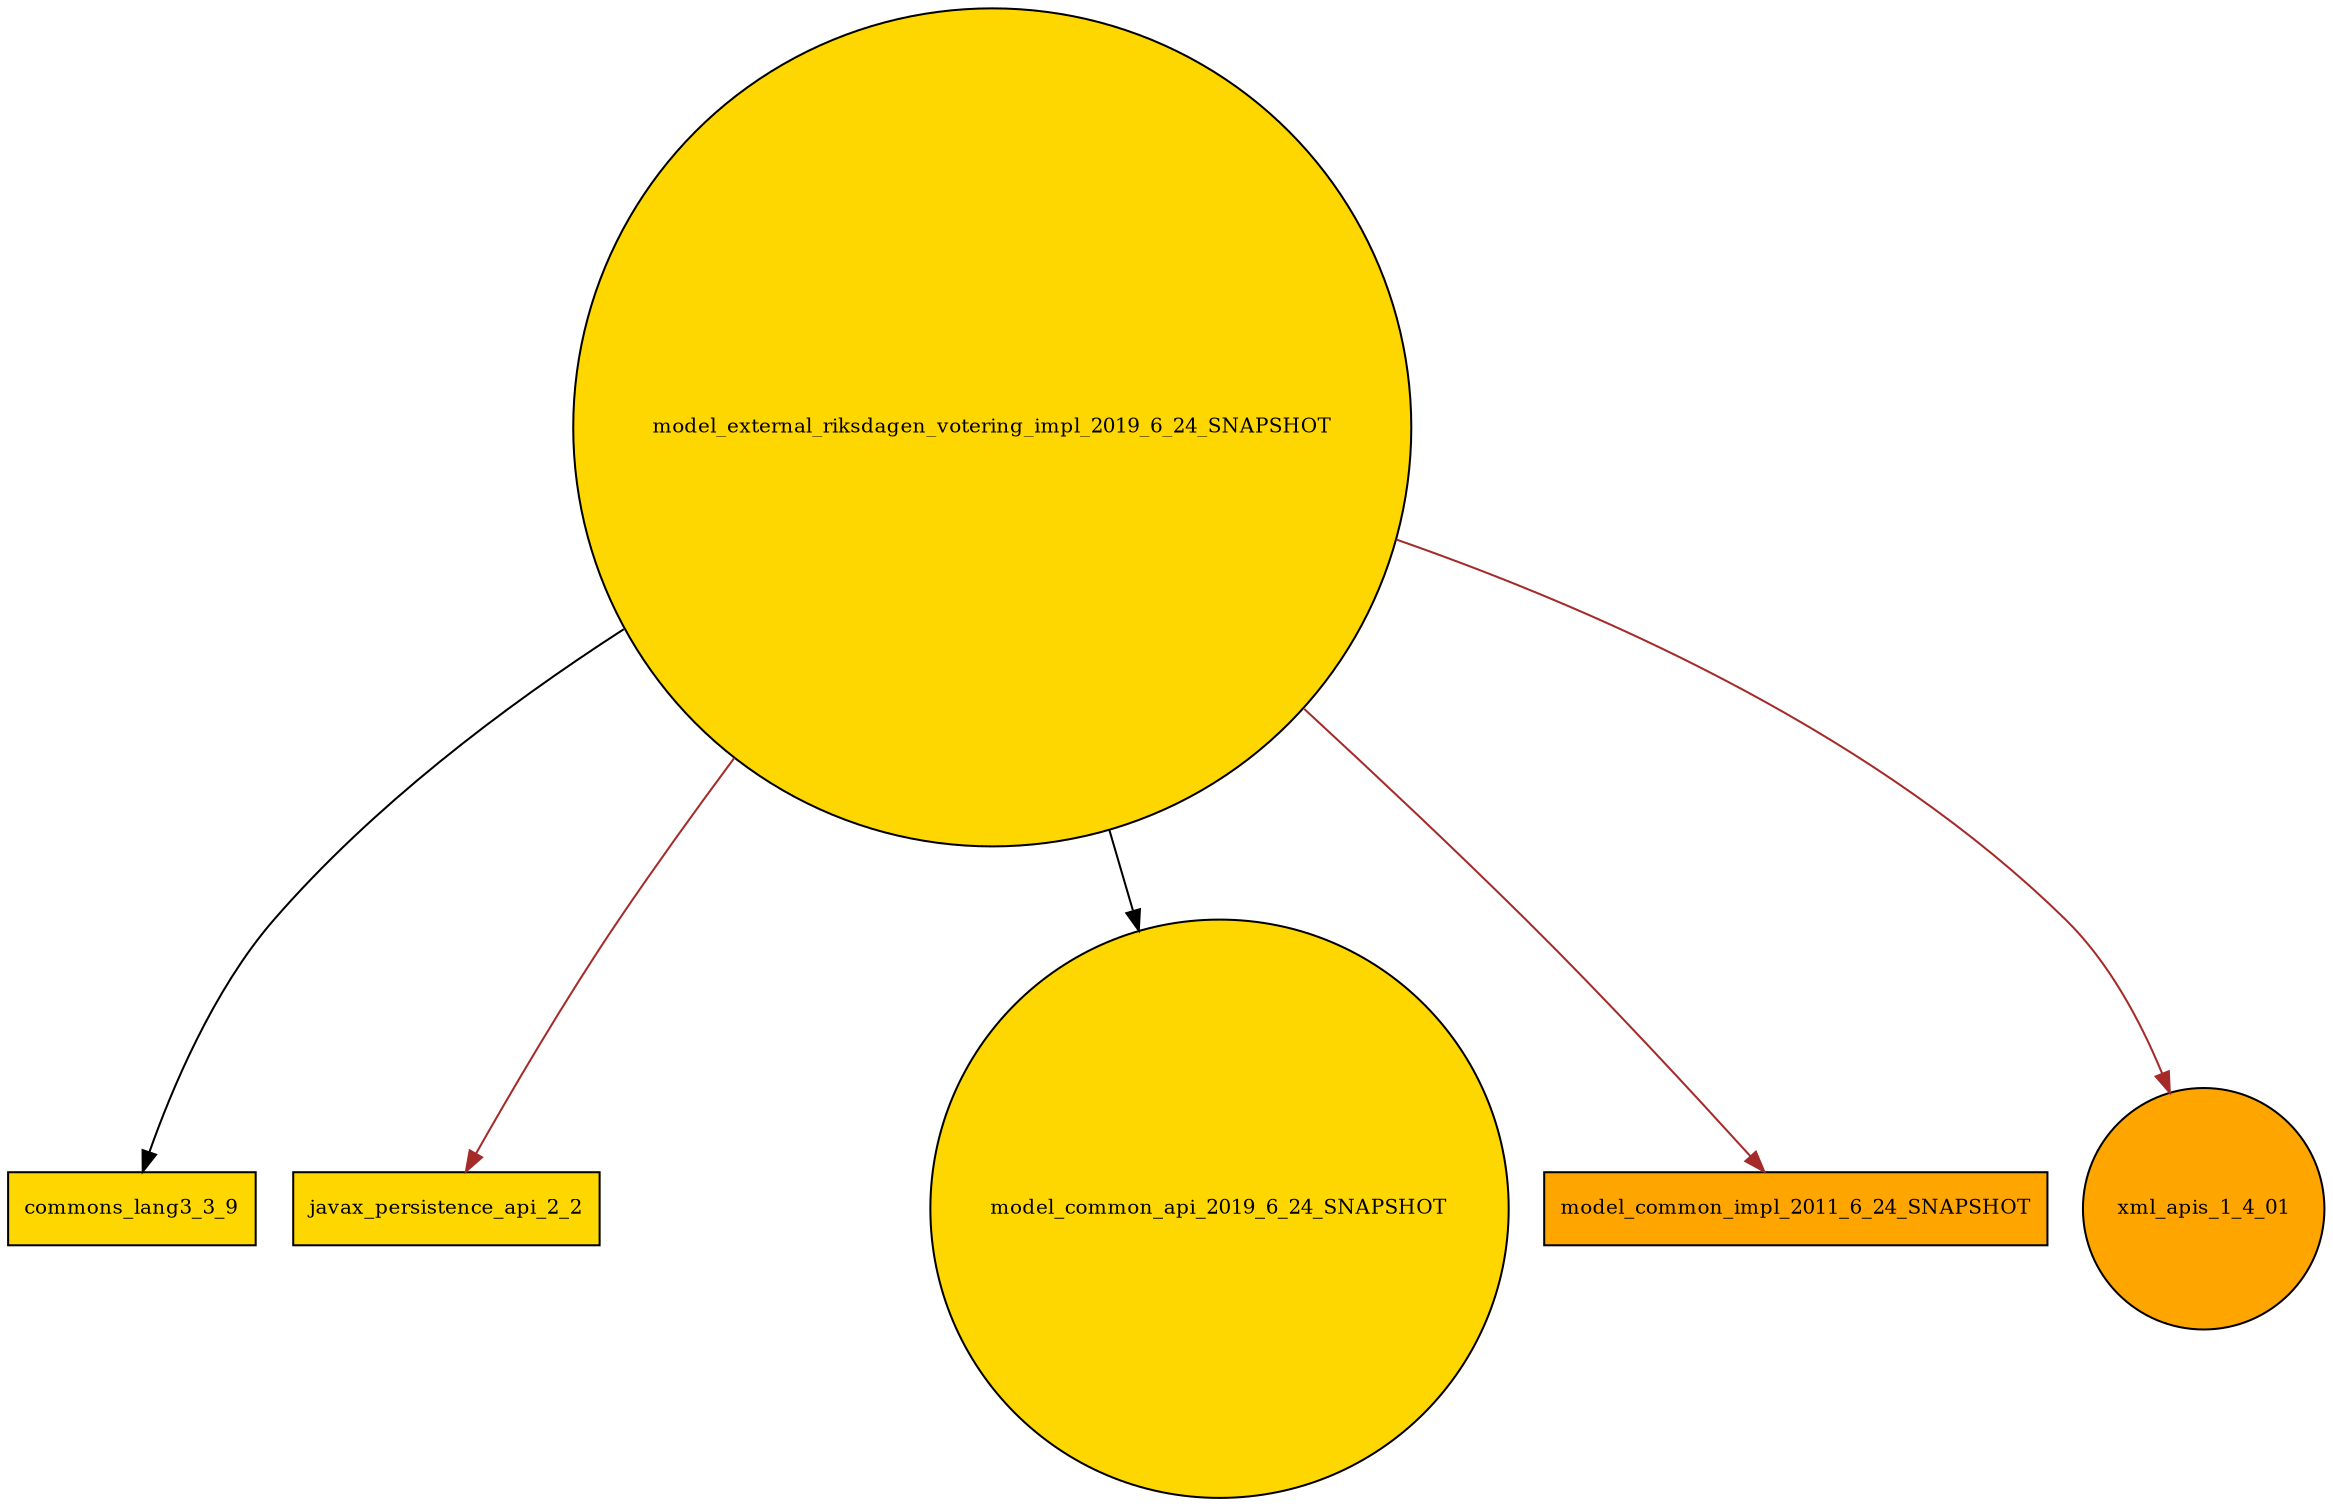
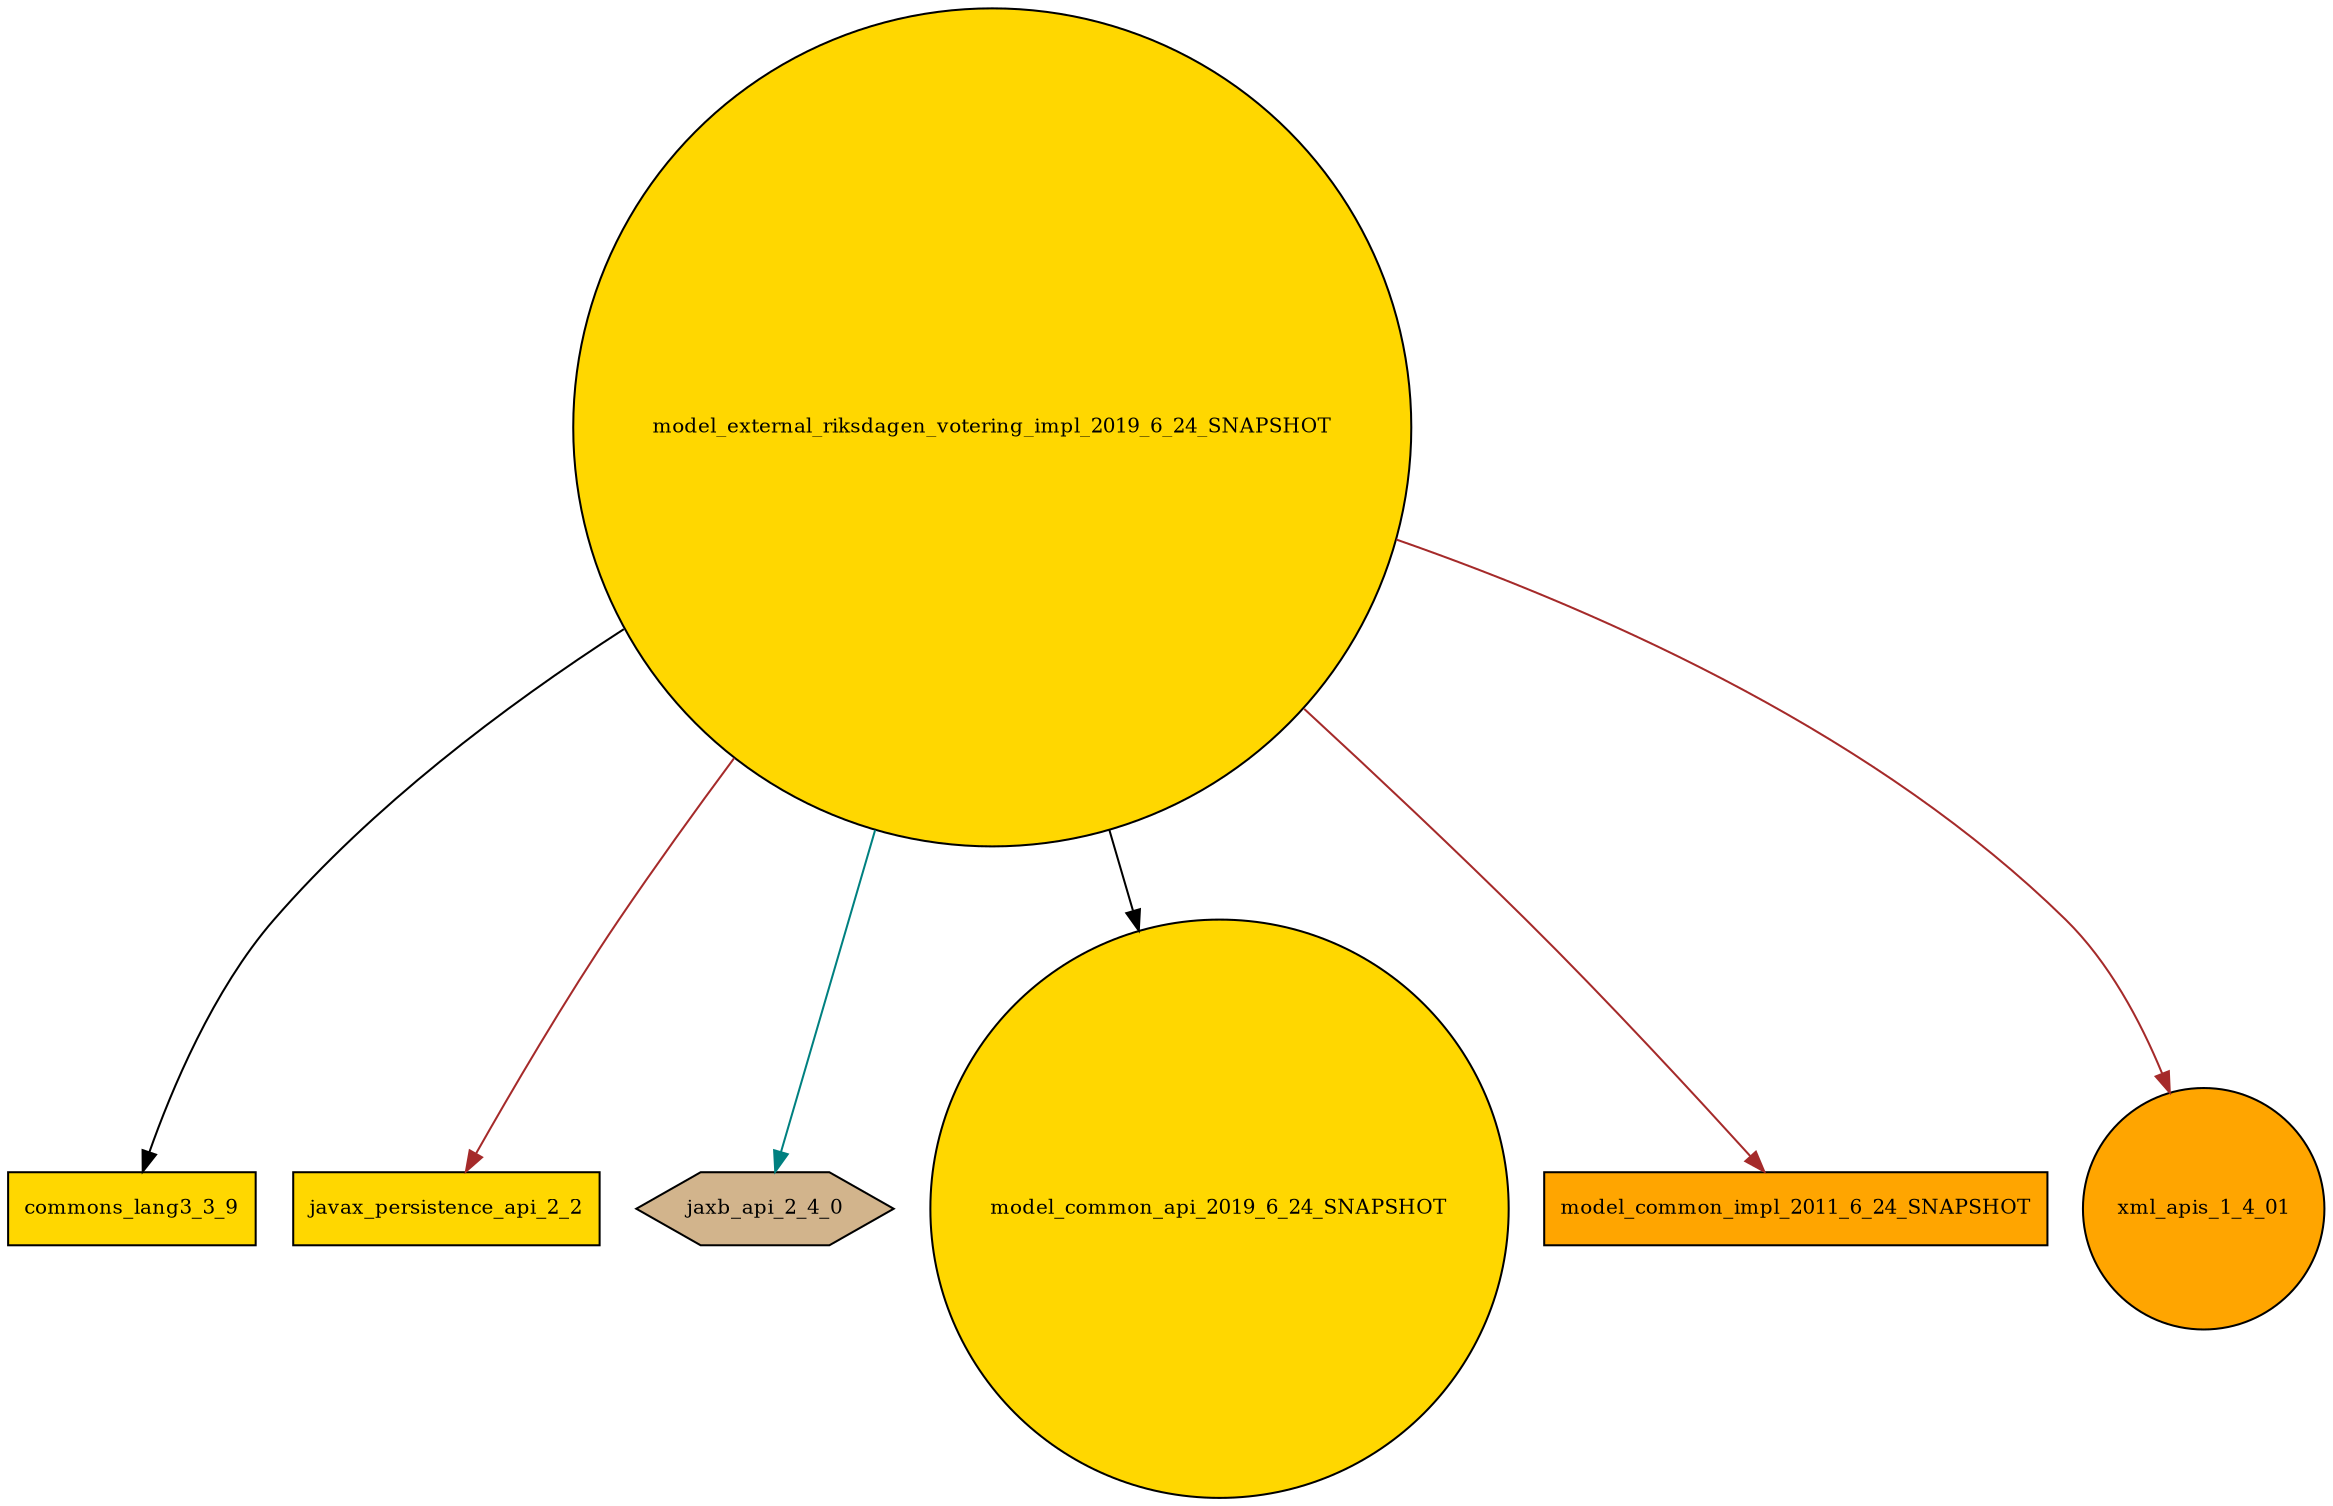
none -> (765, 1209)
